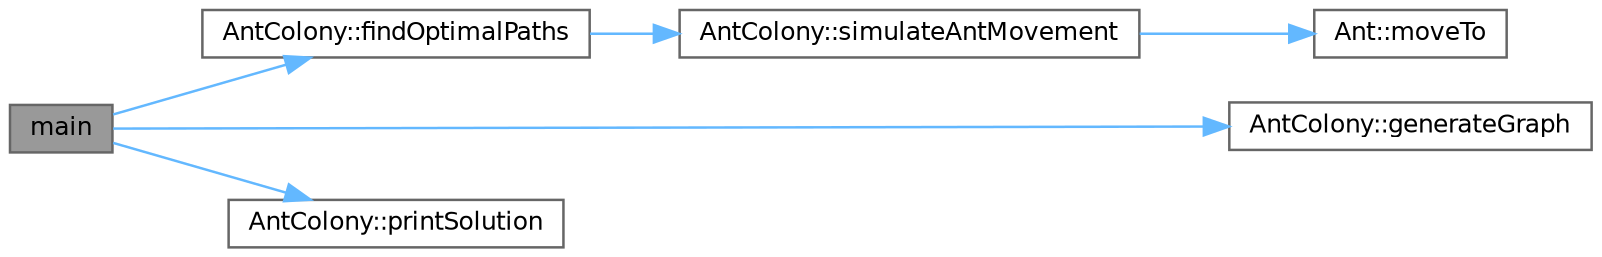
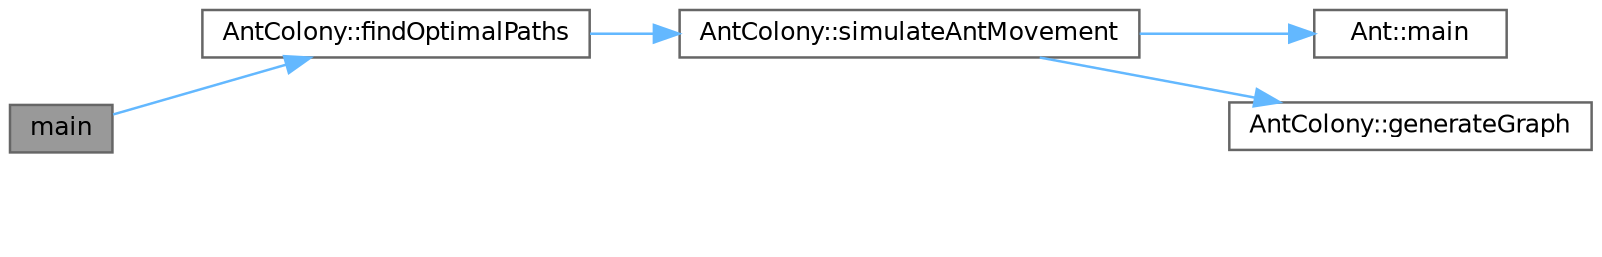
(1410, 34) -> (1410, 34)
(658, 128) -> (1147, 78)
(396, 224) -> none
